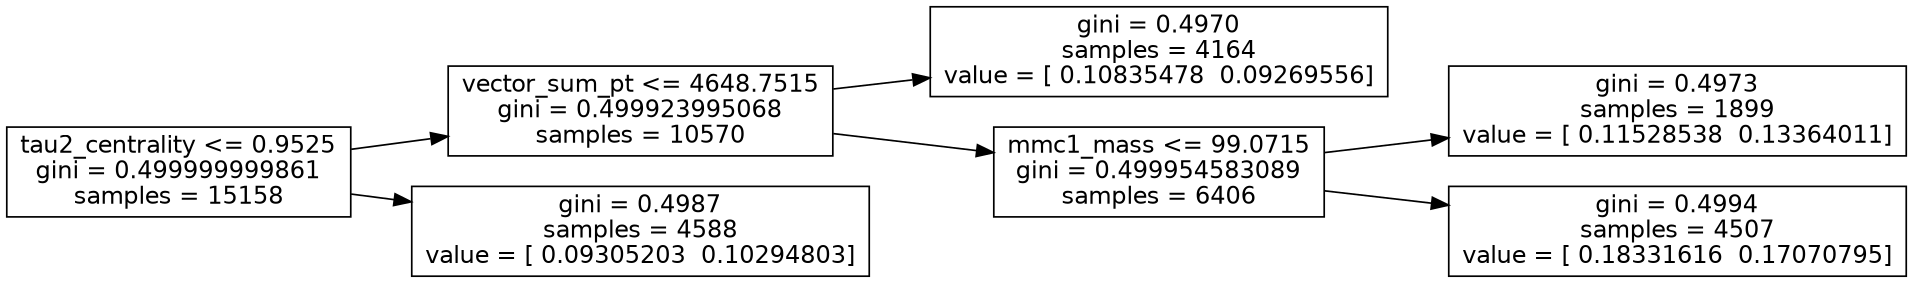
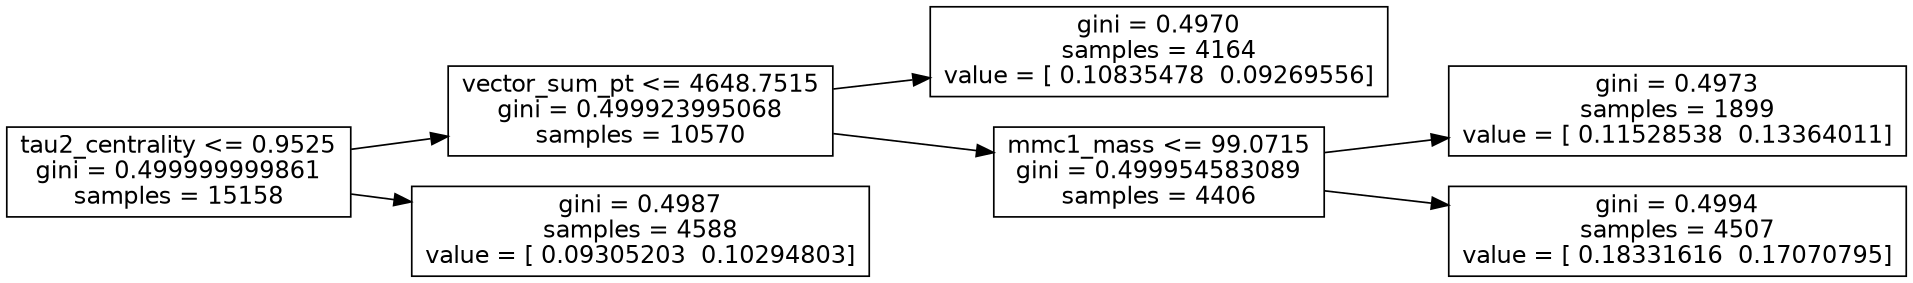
(1159, 172) -> (1159, 172)
